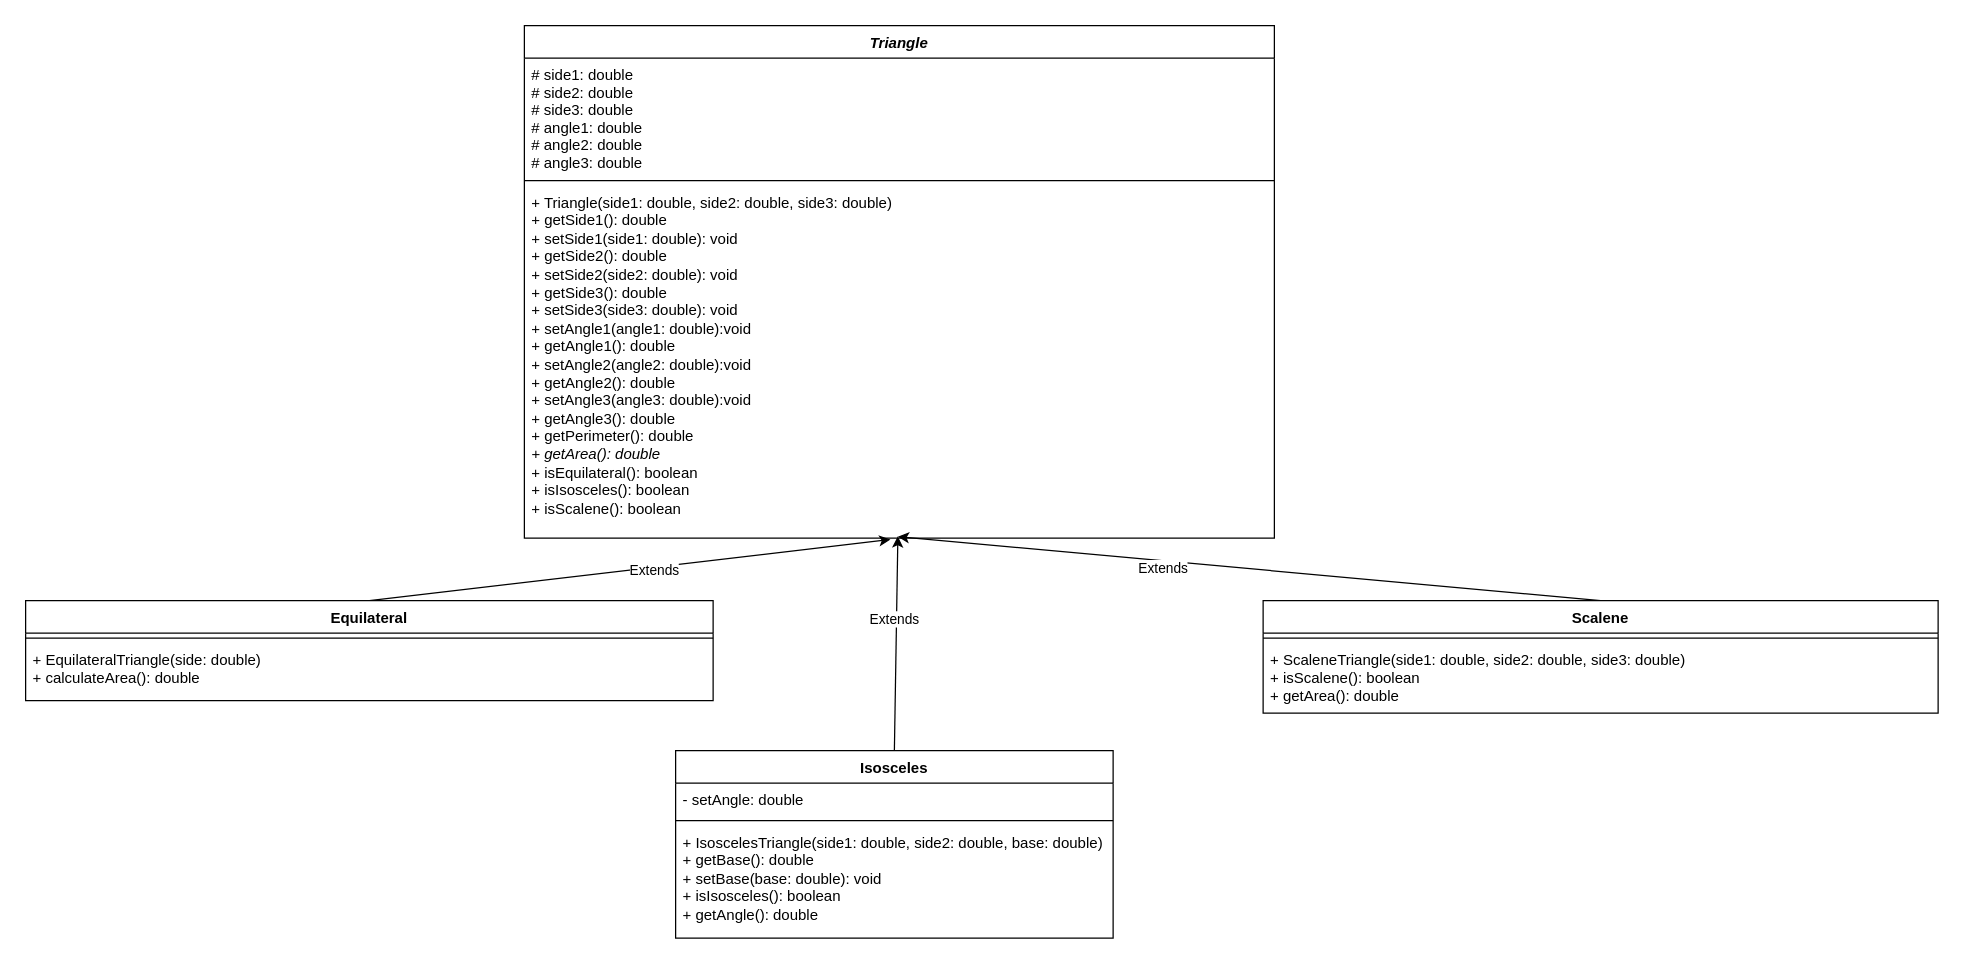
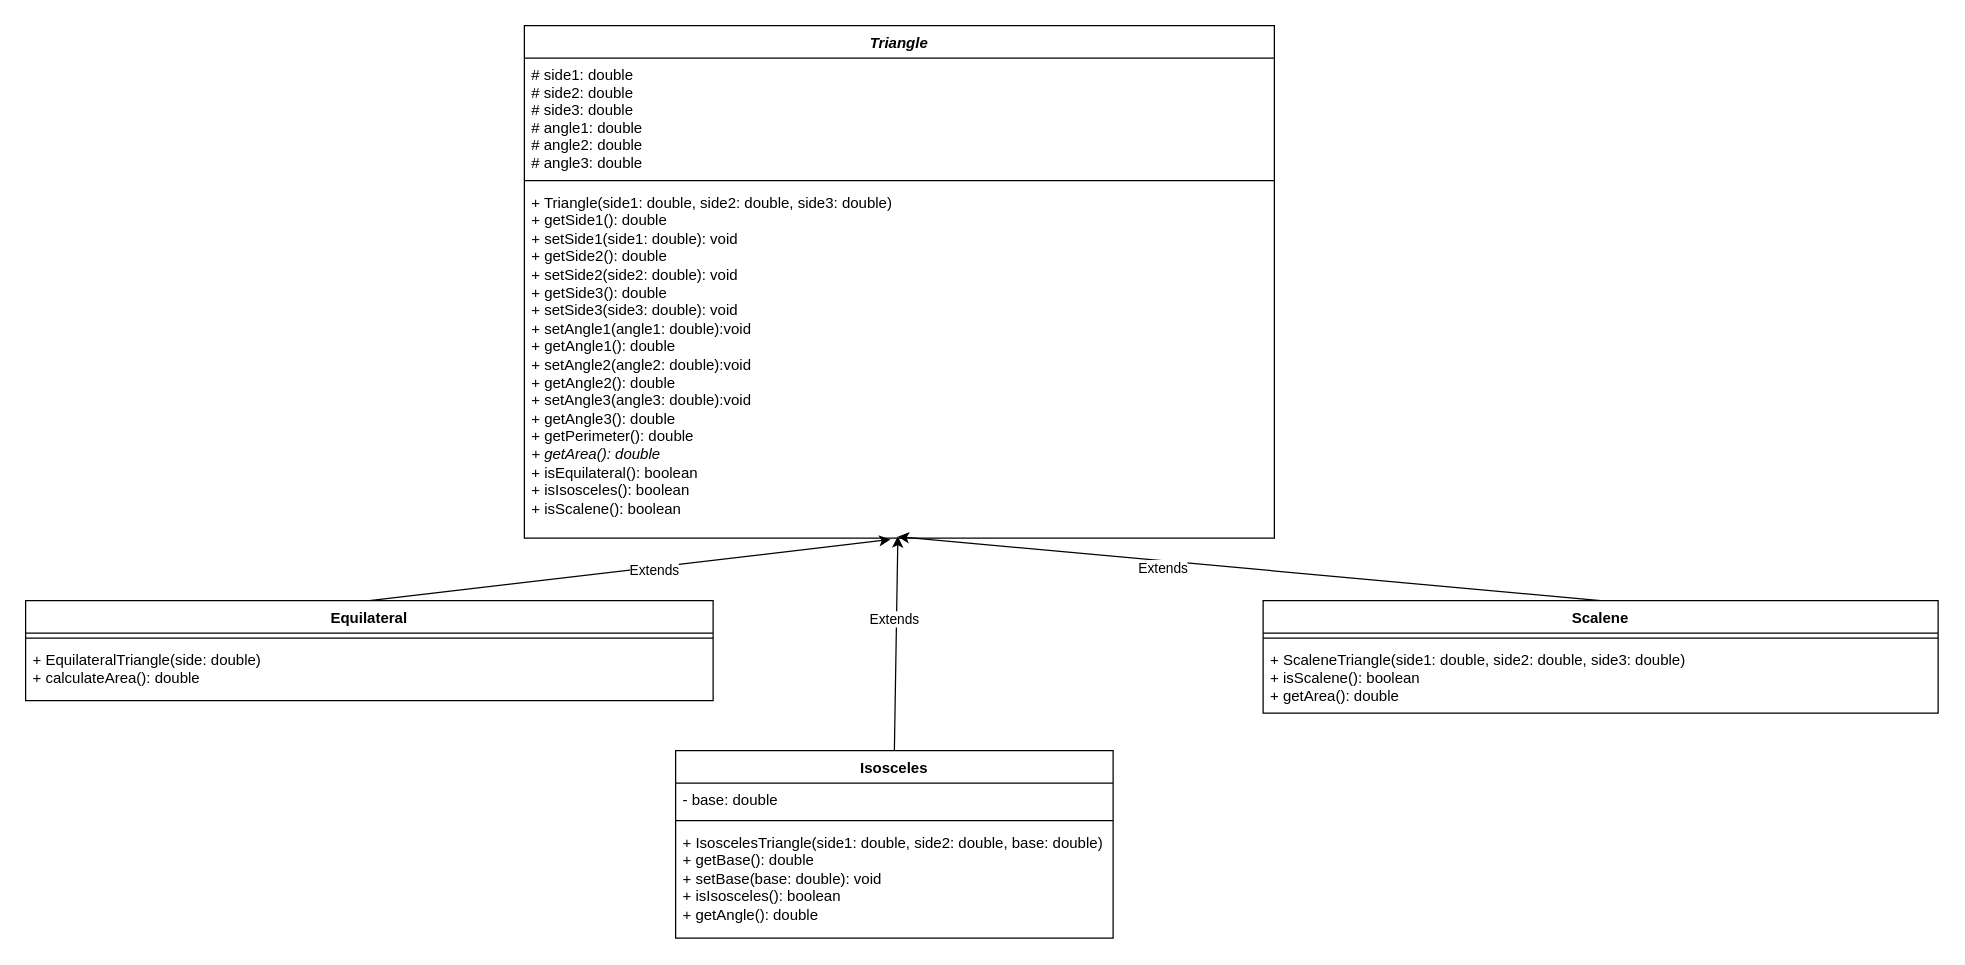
(748, 800) -> (734, 800)
